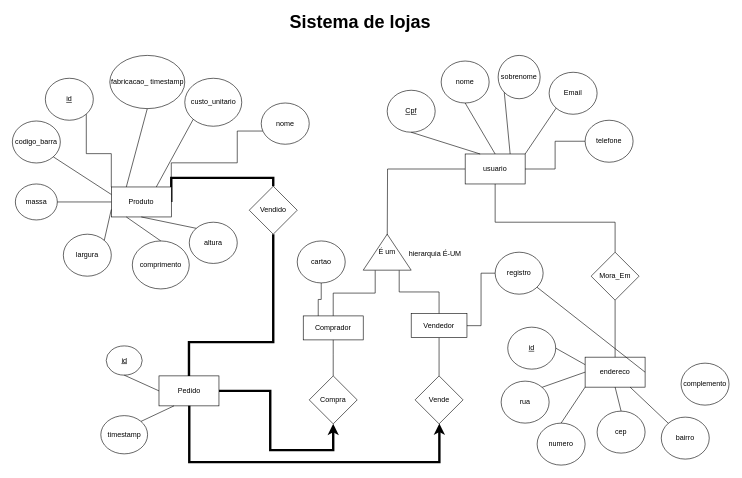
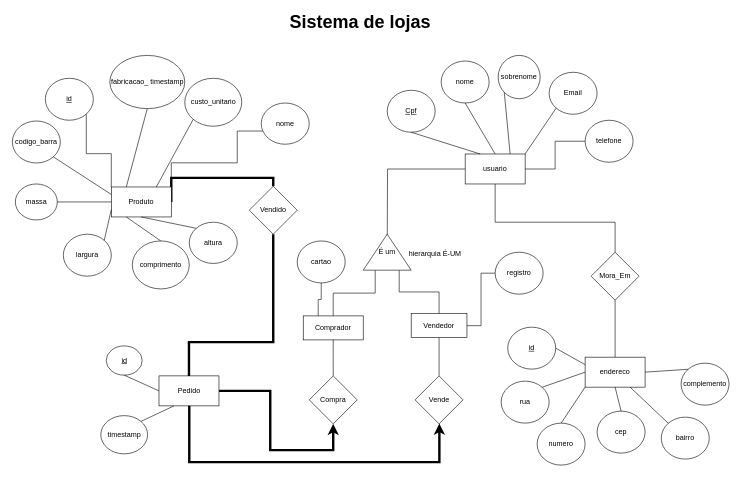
(592, 330) -> (666, 371)
